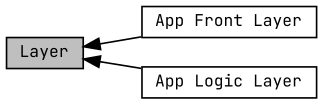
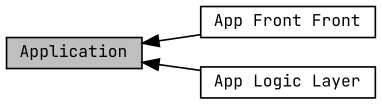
(229, 22) -> (288, 22)
(45, 53) -> (74, 53)
